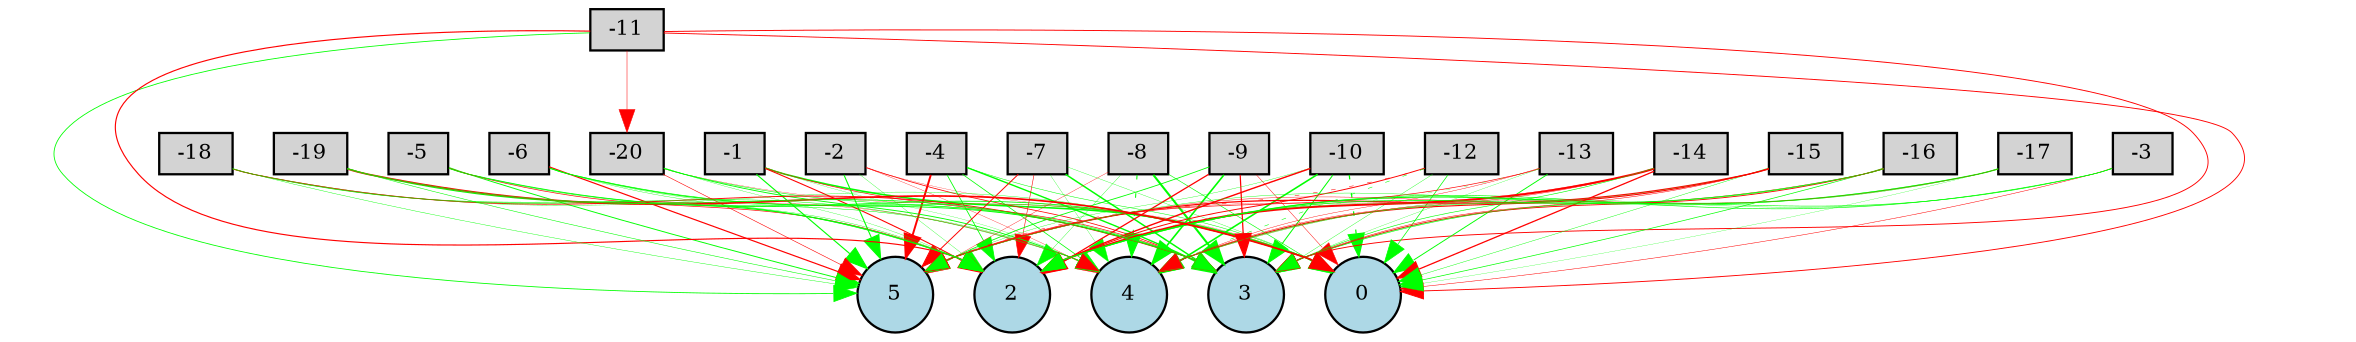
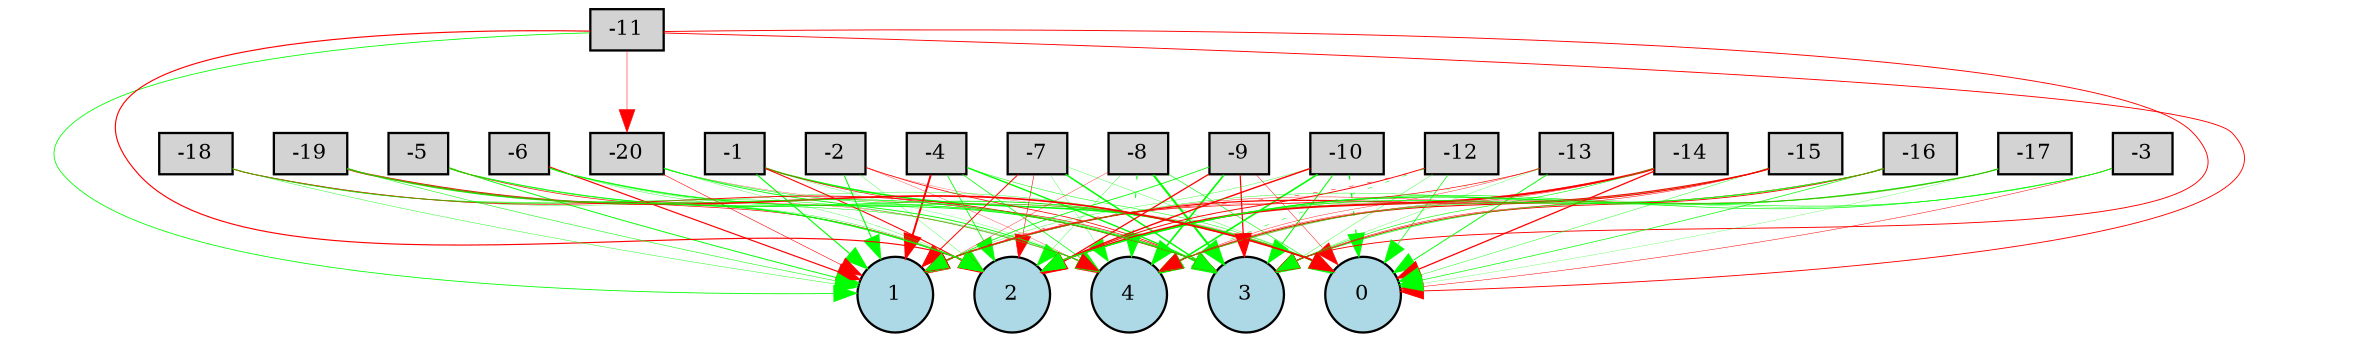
(895, 295) -> (895, 295)
